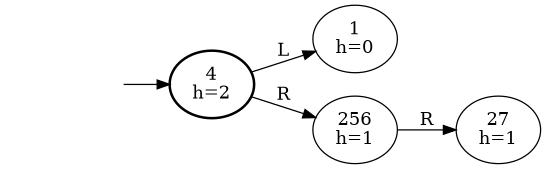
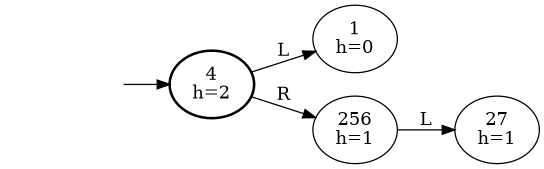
(427, 120) -> (426, 120)
